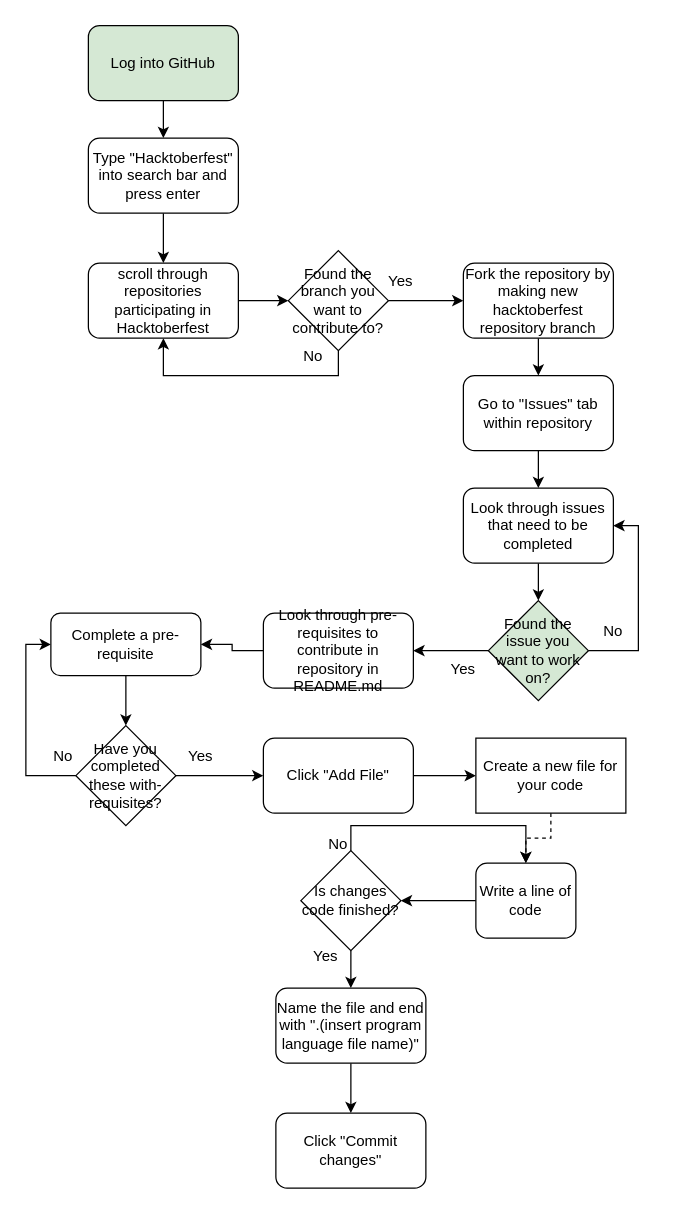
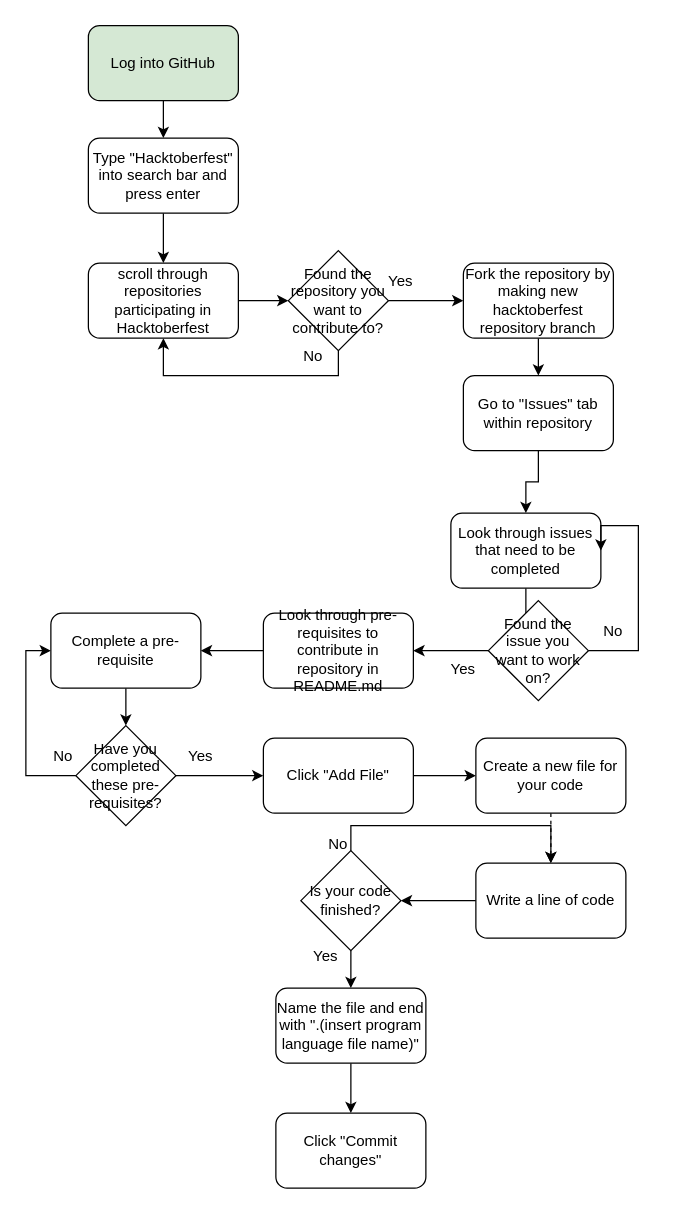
(338, 301) -> (338, 301)
(538, 526) -> (526, 551)
(126, 644) -> (126, 651)
(538, 651) -> (538, 651)
(126, 776) -> (126, 776)
(551, 776) -> (551, 776)
(351, 901) -> (351, 901)
(526, 901) -> (551, 901)
